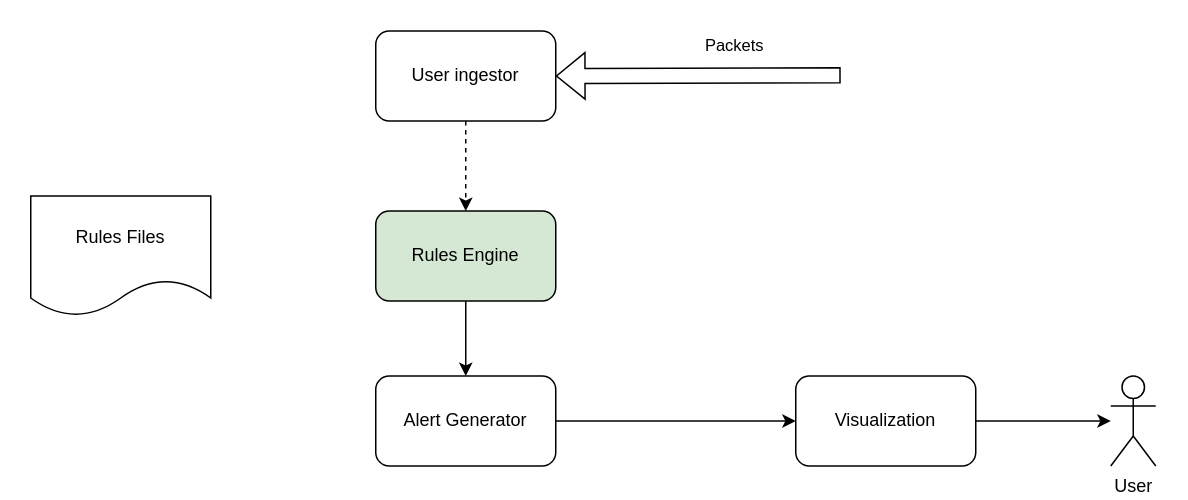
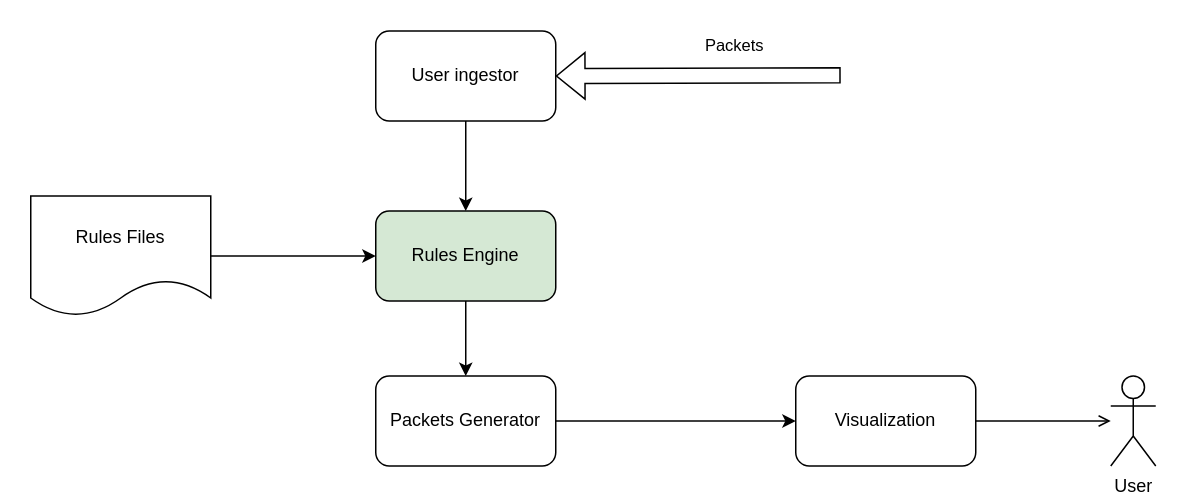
(466, 162) -> (466, 162)
none -> (288, 256)
(466, 421) -> (466, 421)
(1099, 421) -> (1101, 421)
